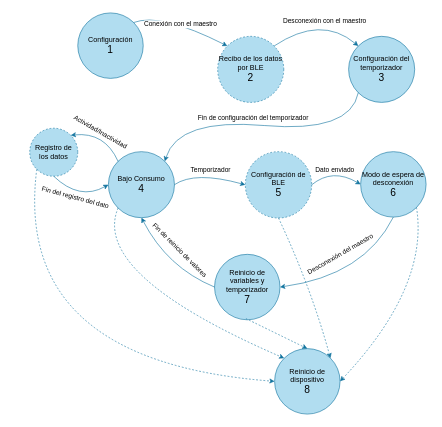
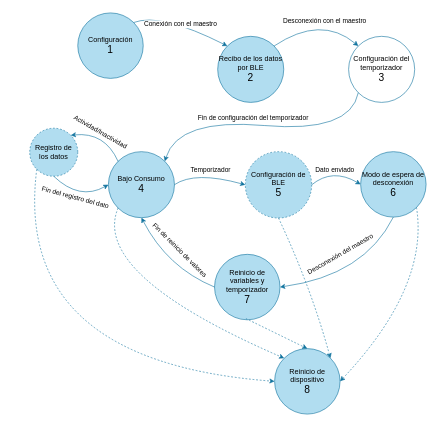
(251, 69) -> (251, 69)
(381, 69) -> (381, 69)
